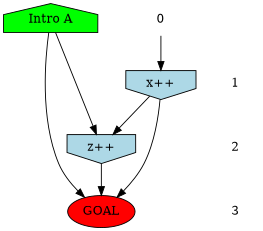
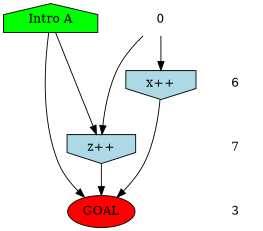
(236, 84) -> (236, 84)
(134, 112) -> (114, 77)
(236, 148) -> (236, 148)
